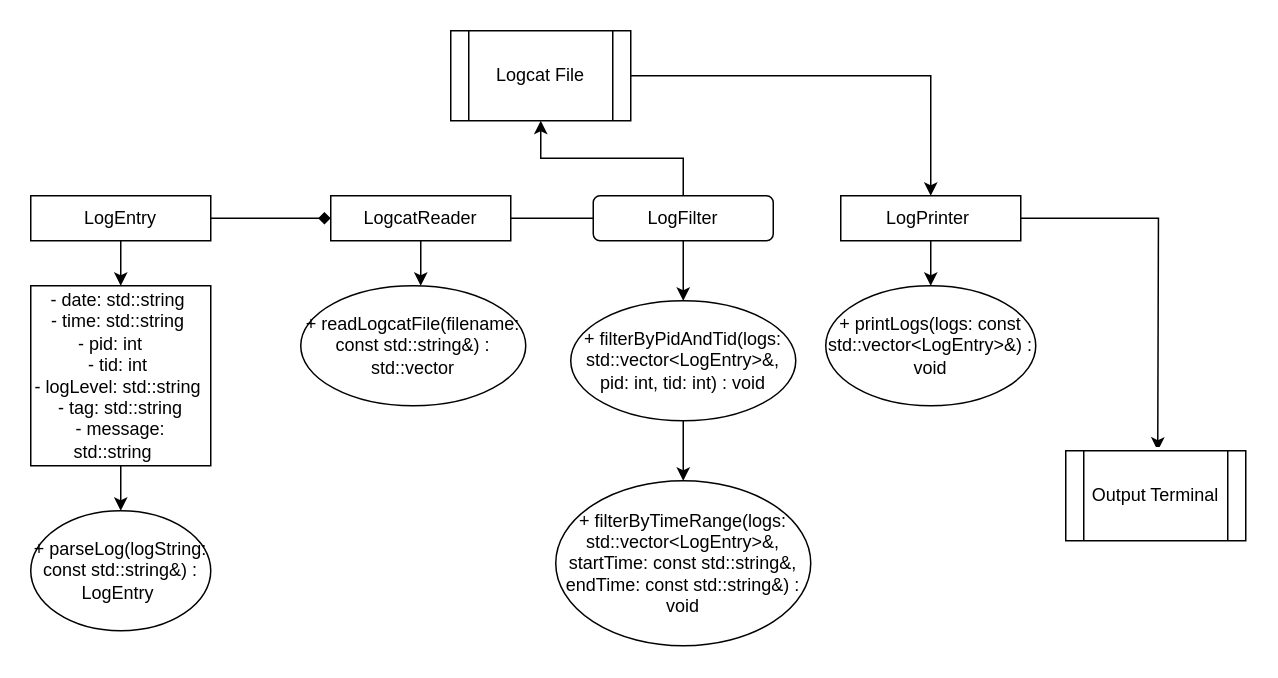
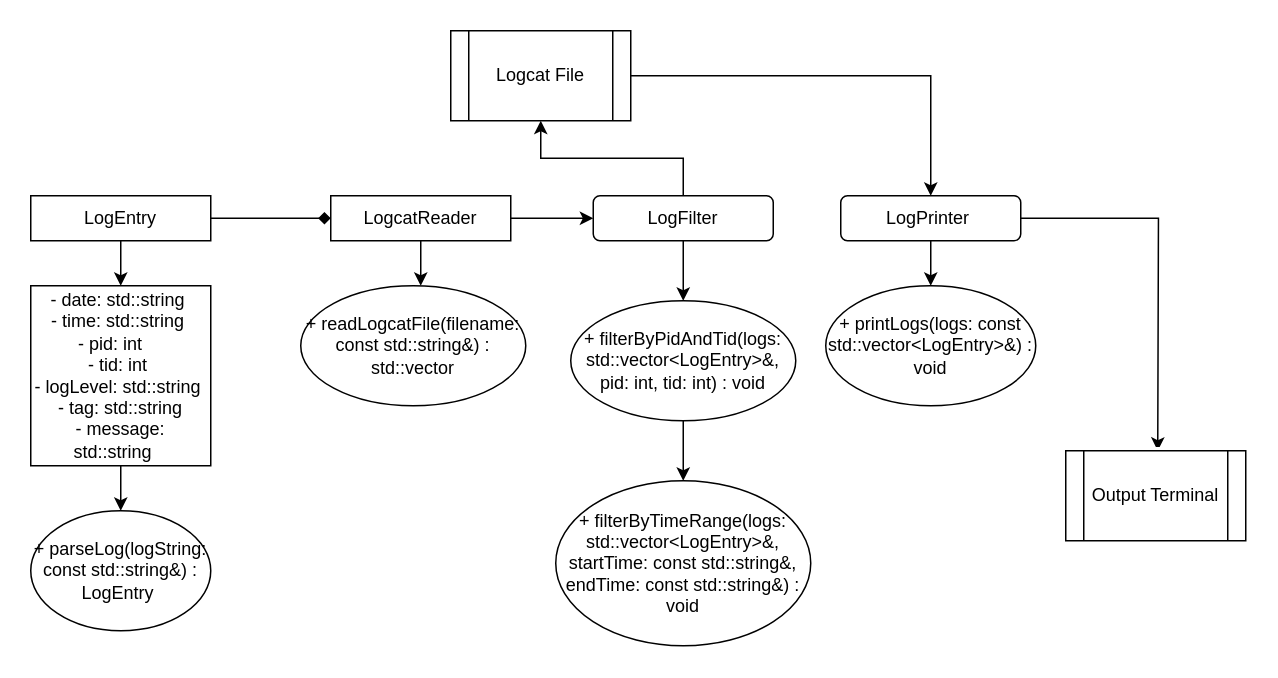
(586, 218) -> (582, 218)
(931, 218) -> (931, 218)
